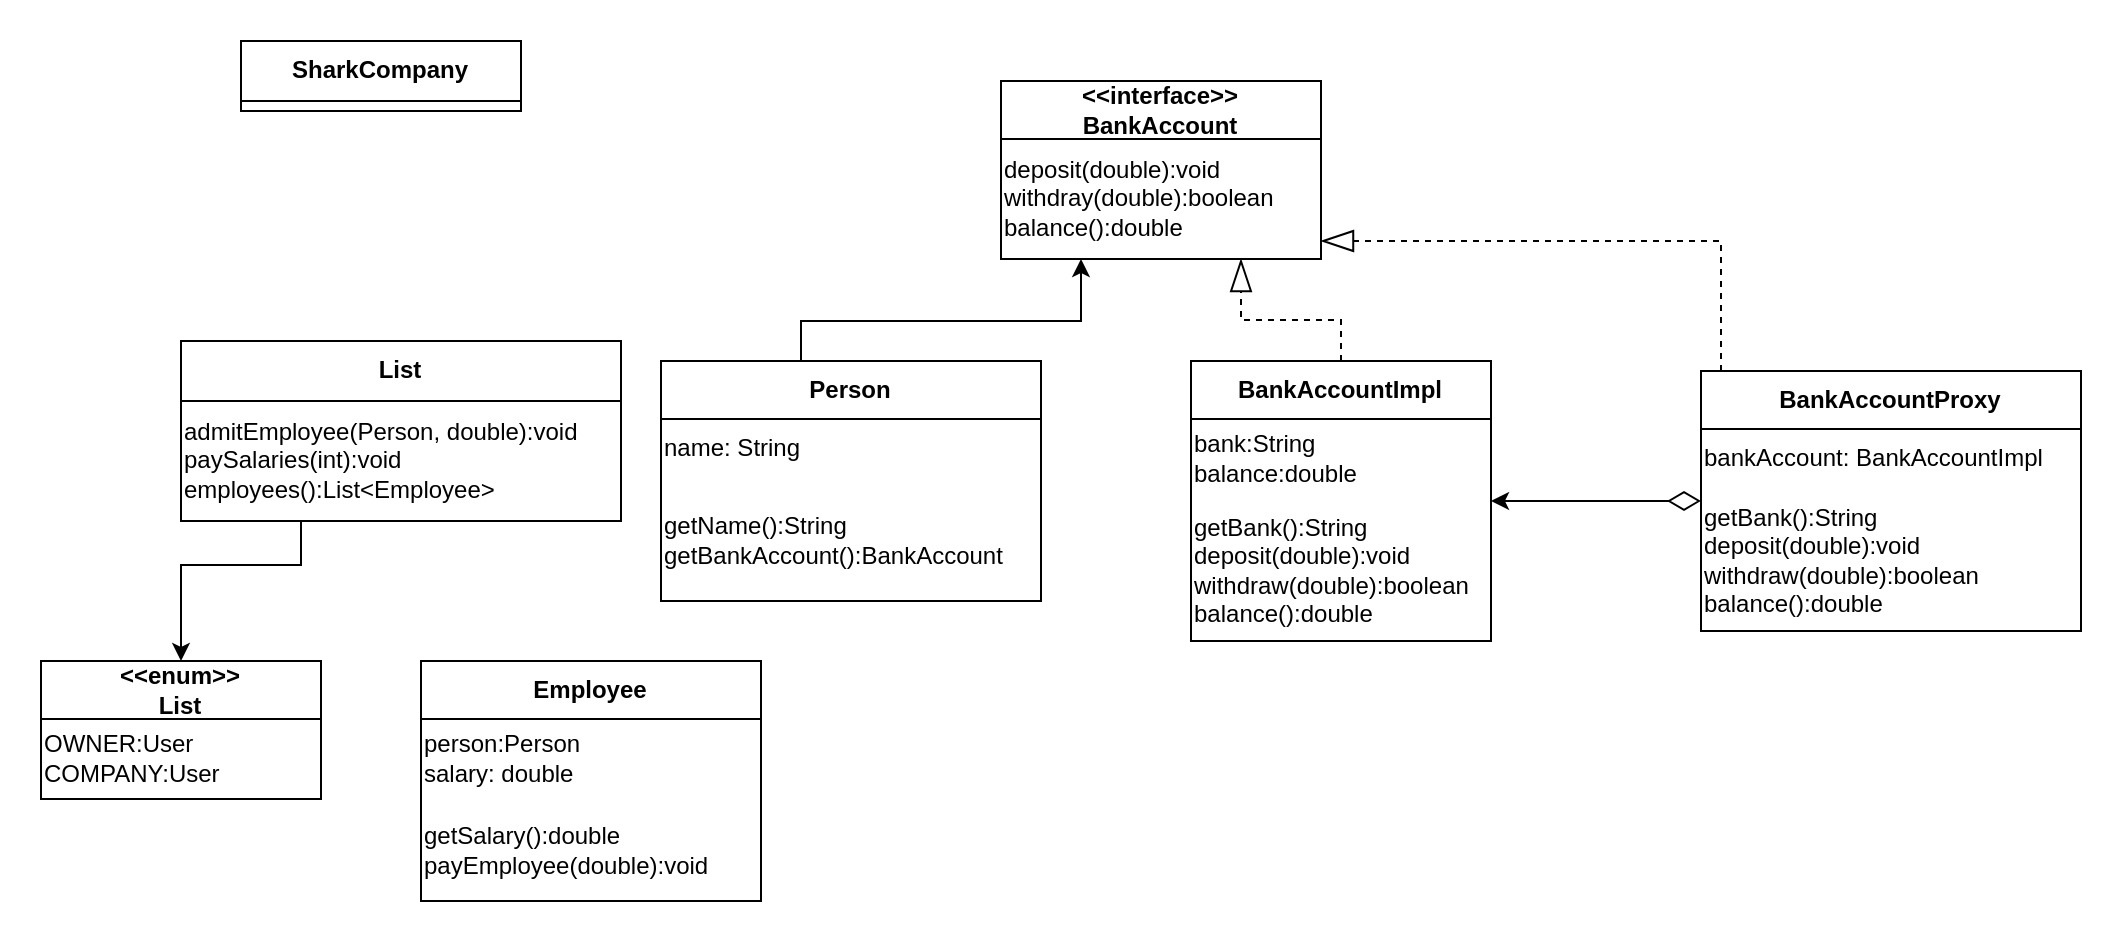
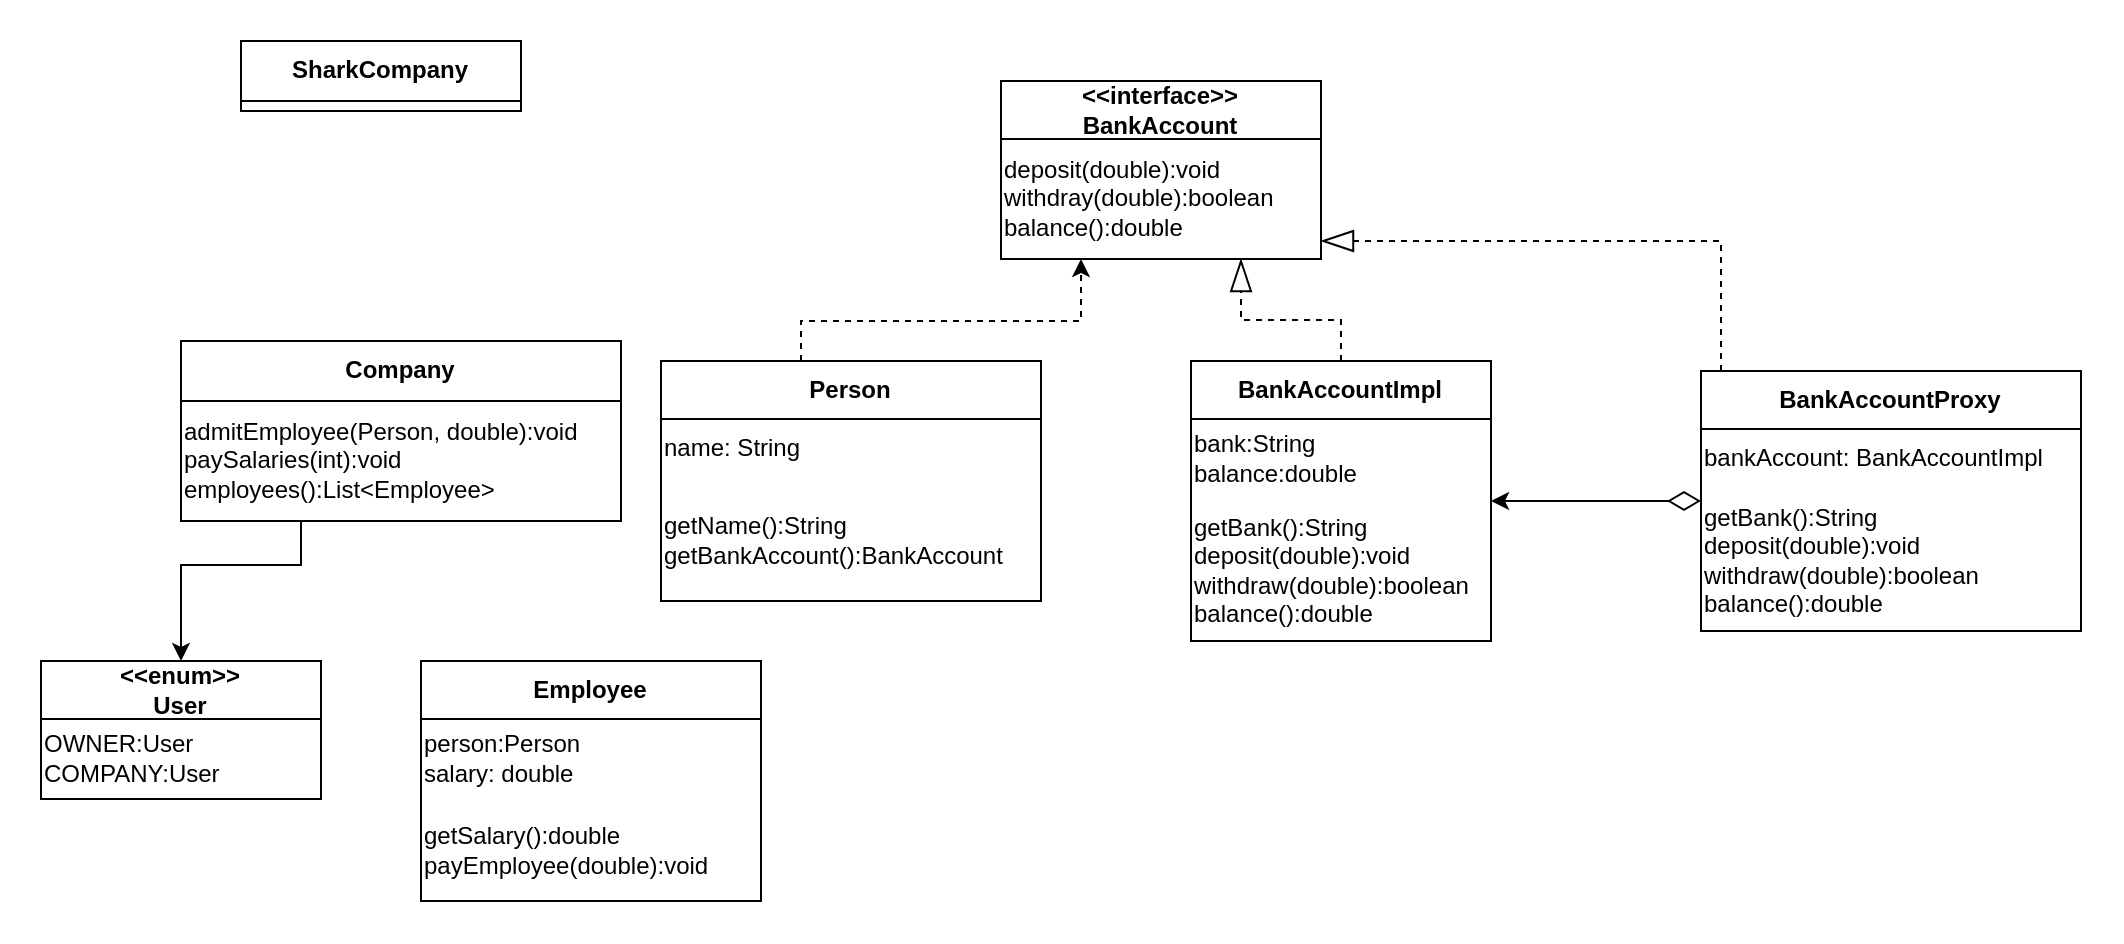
(948, 321) -> (948, 321)
(401, 371) -> (401, 371)
(181, 691) -> (181, 691)
